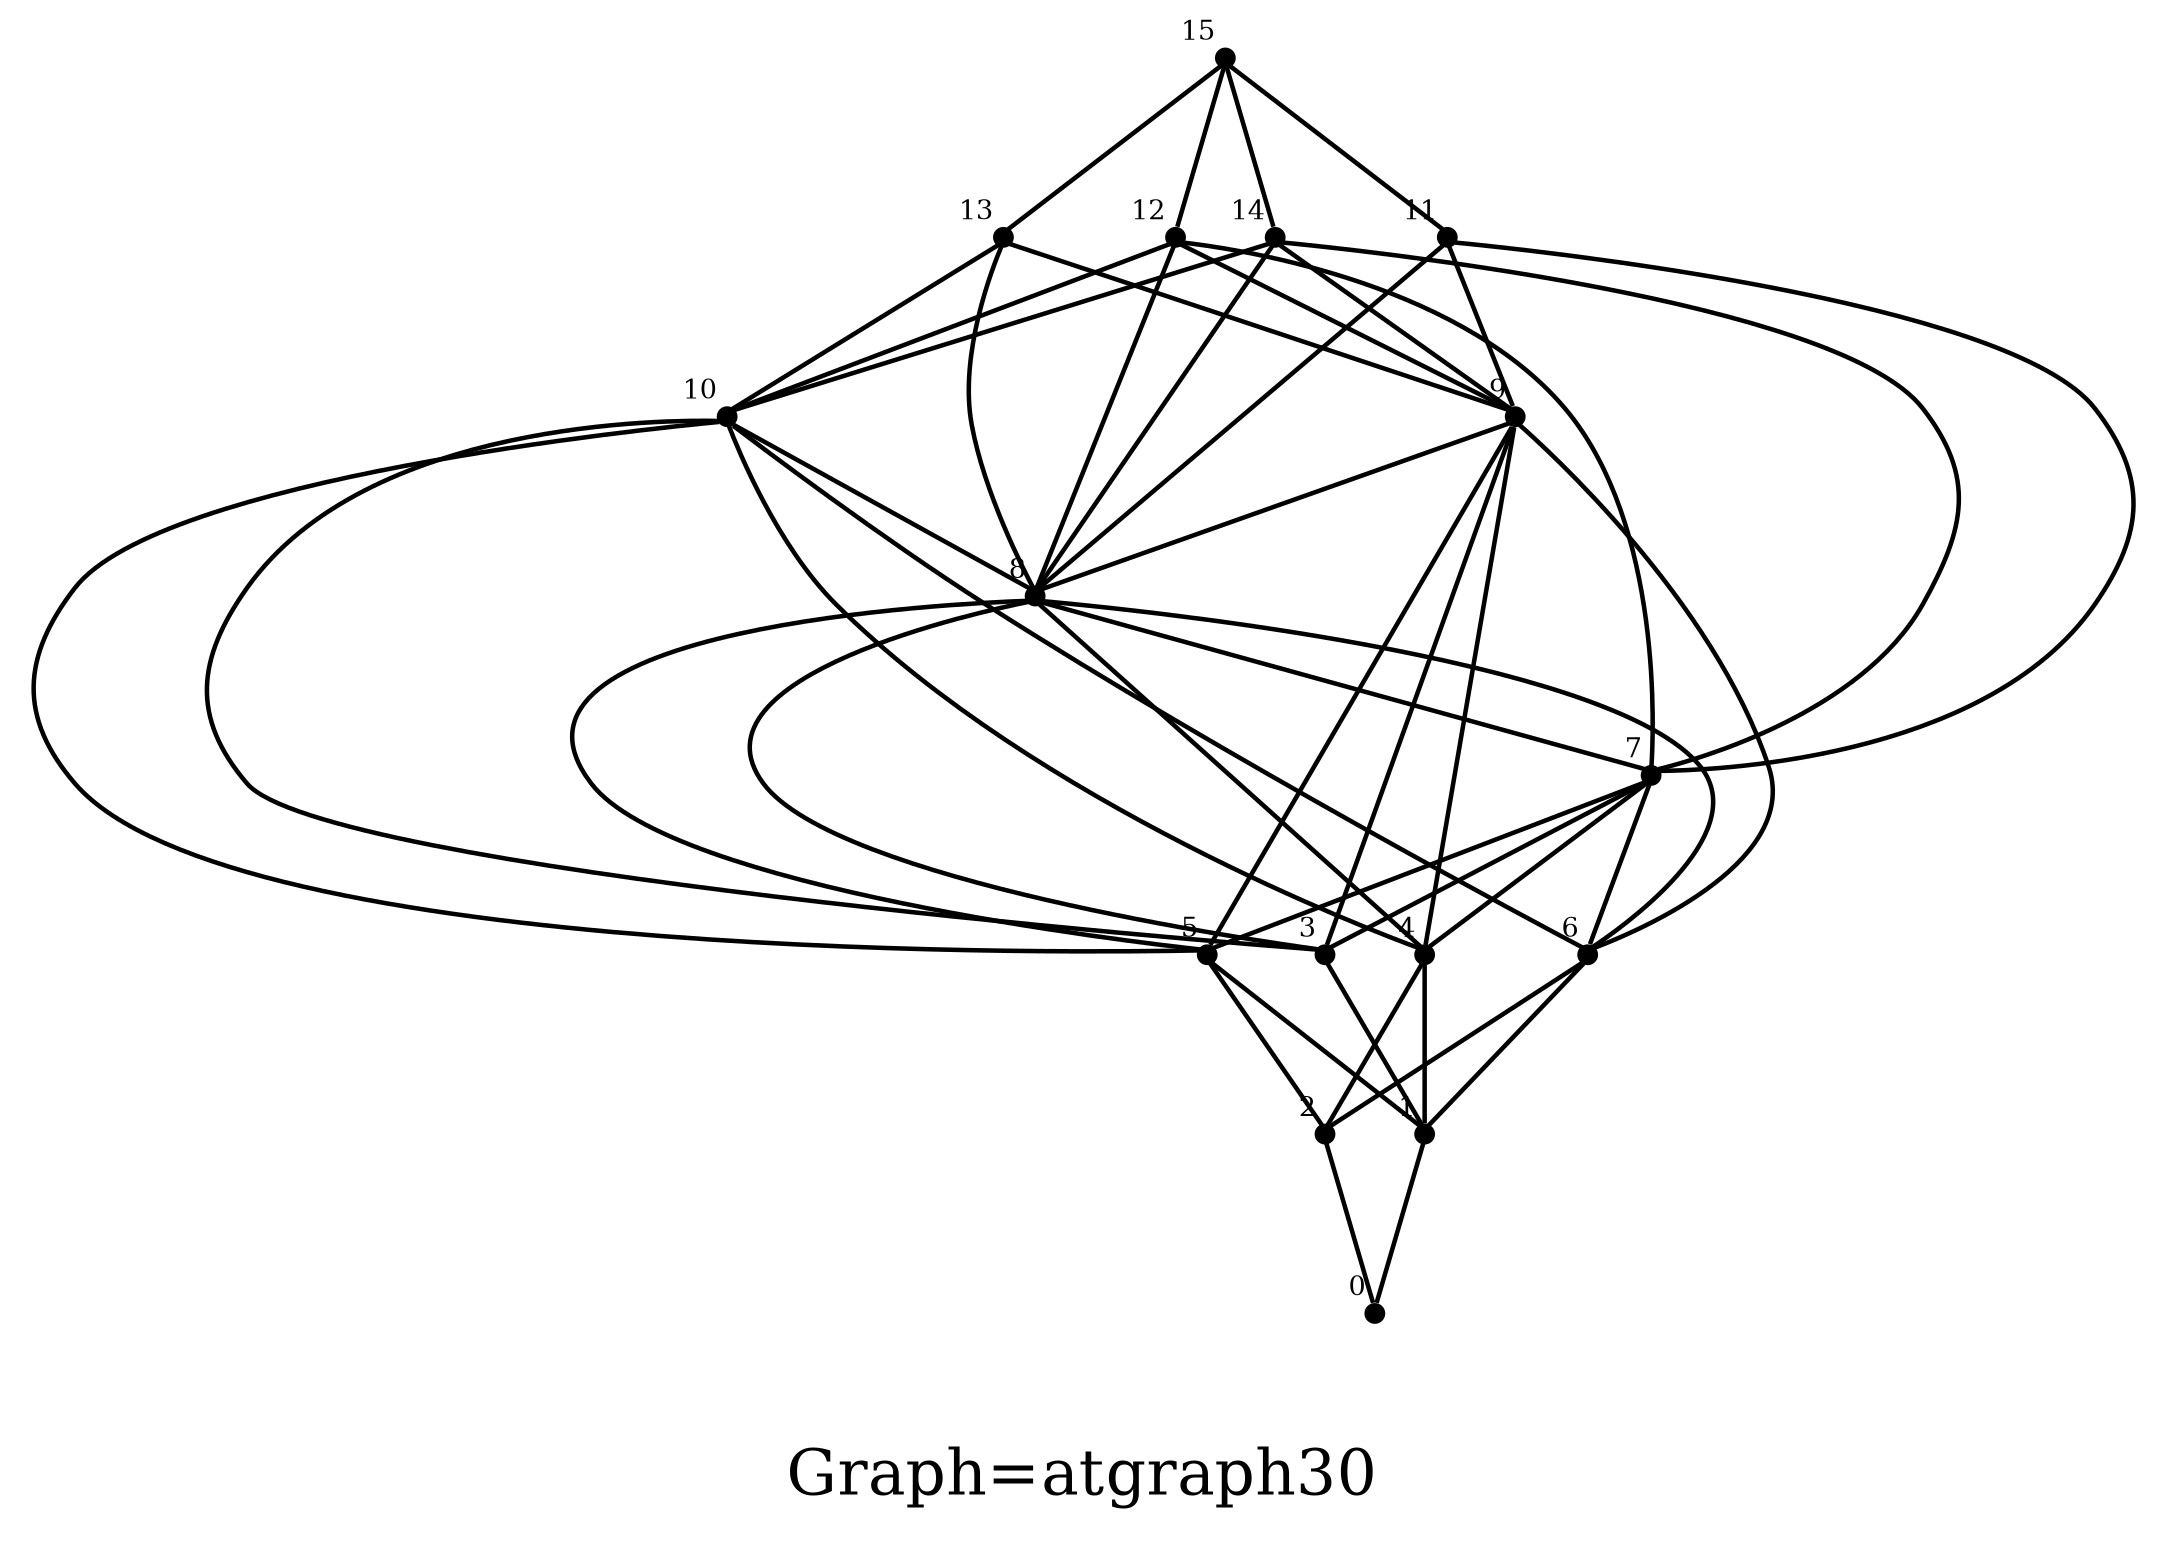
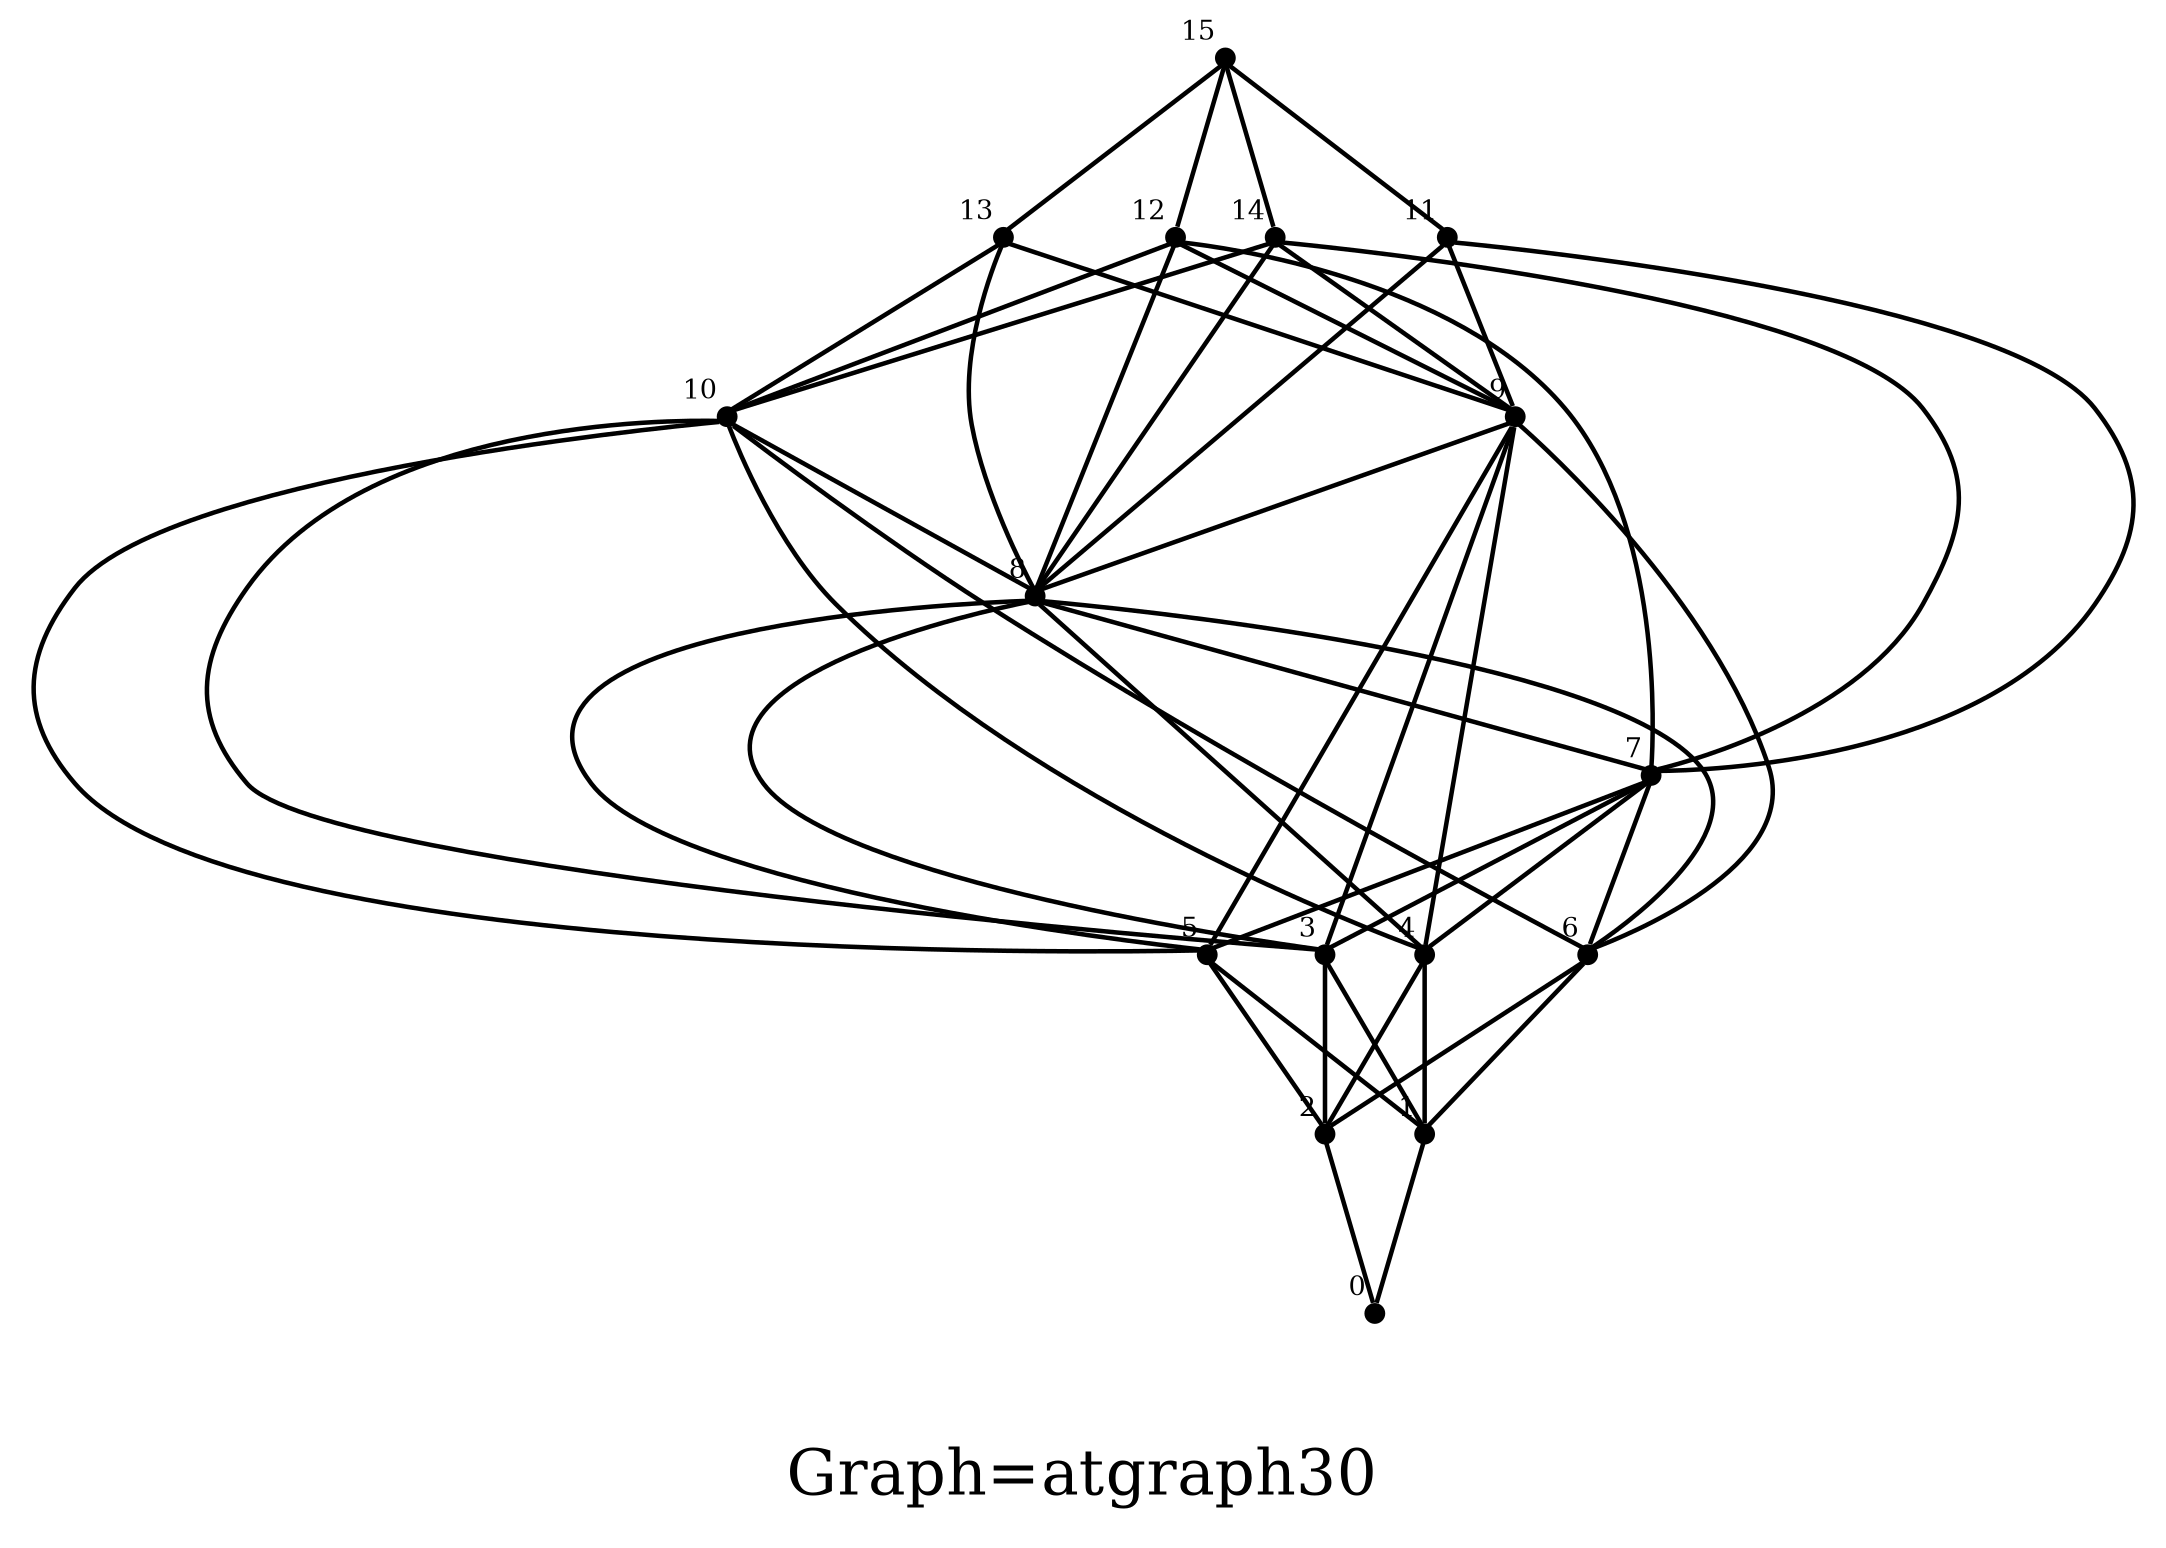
none -> (1325, 1015)
